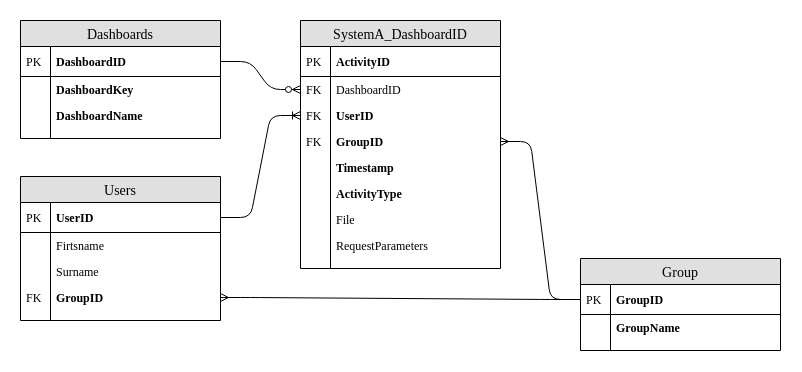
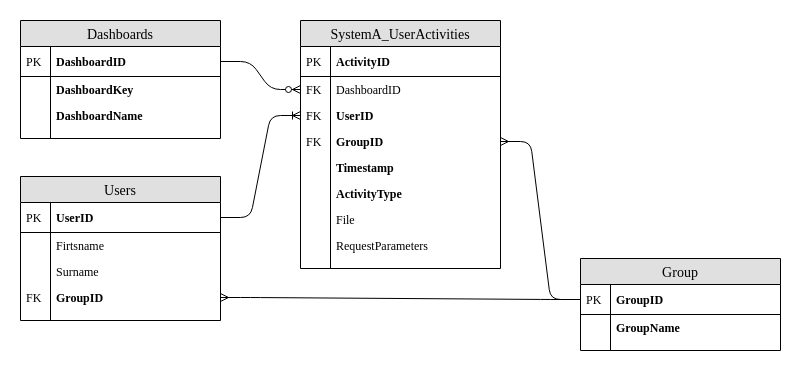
(400, 34) -> (400, 34)
